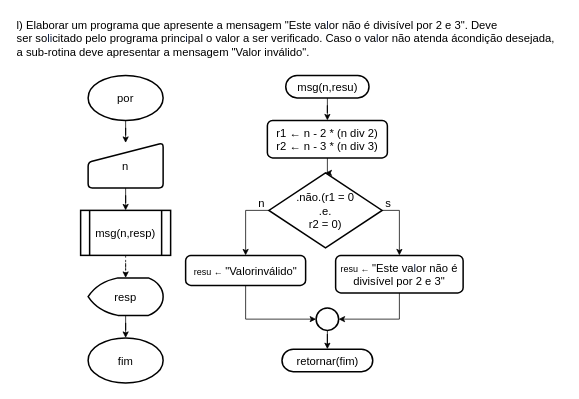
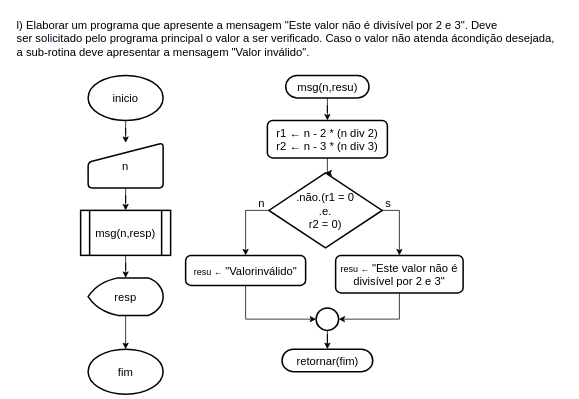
(126, 98) -> (126, 98)
(126, 269) -> (126, 269)
(126, 360) -> (126, 372)
